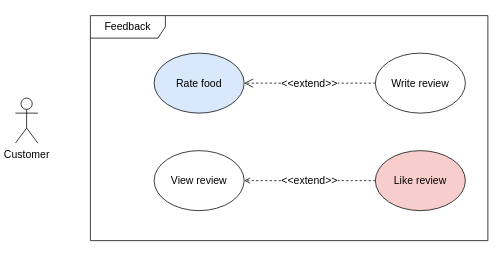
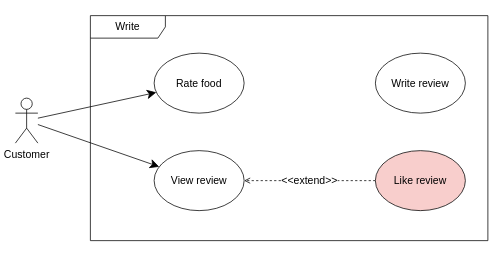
(128, 27) -> (128, 27)
(199, 83) -> (199, 83)
(309, 83) -> none
none -> (94, 106)
none -> (95, 144)
